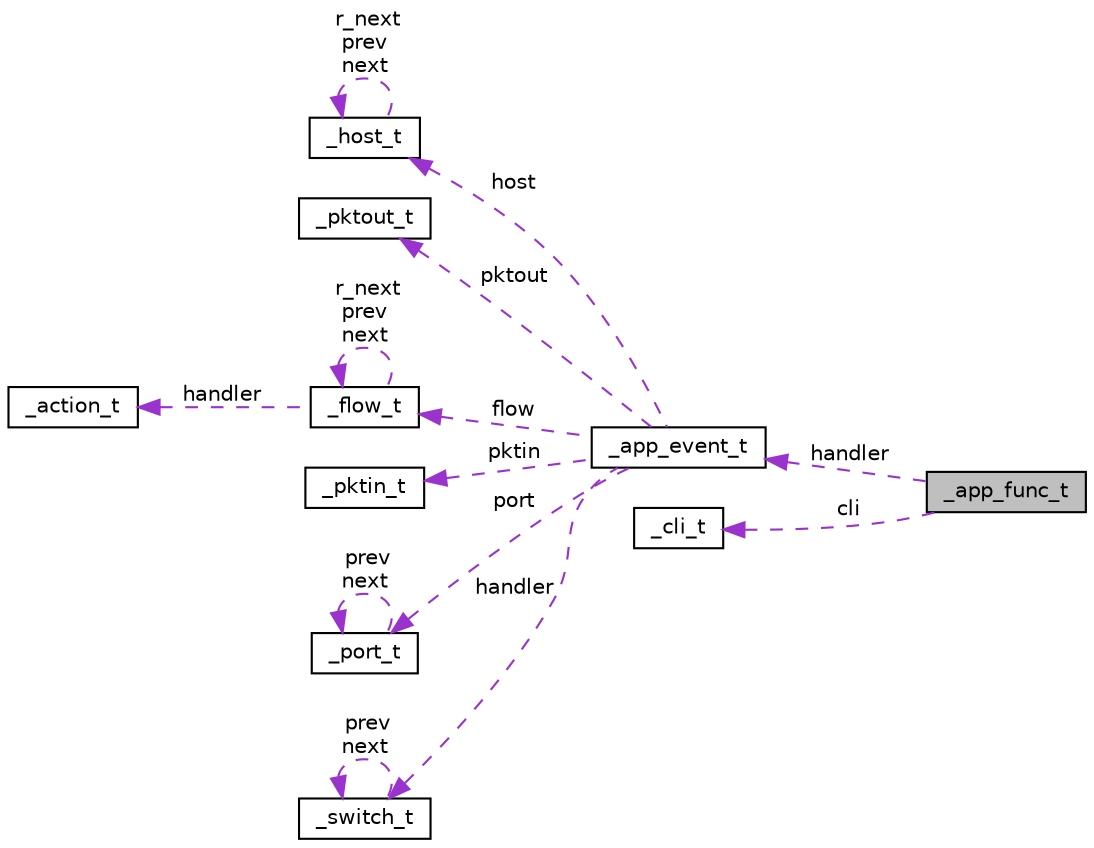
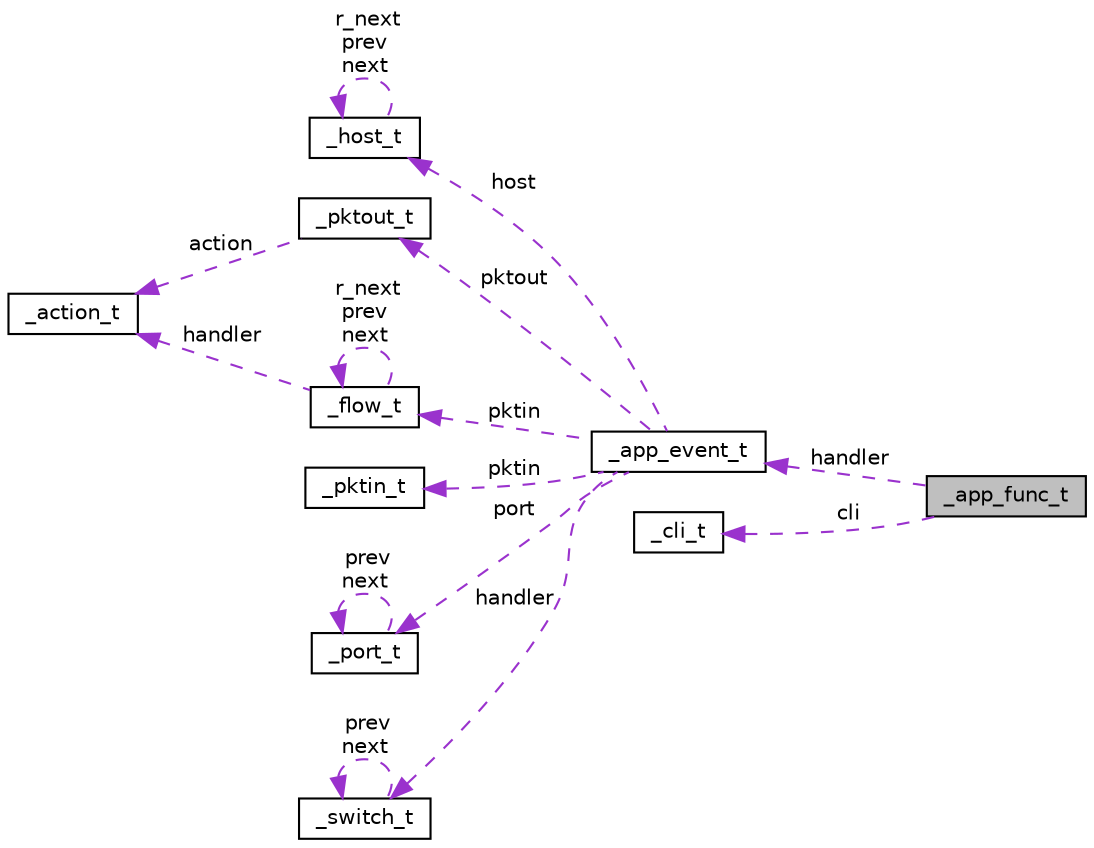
none -> (229, 263)
(511, 410) -> (511, 413)
